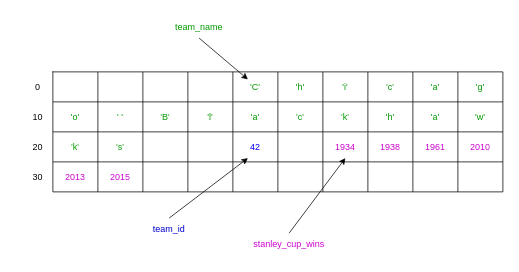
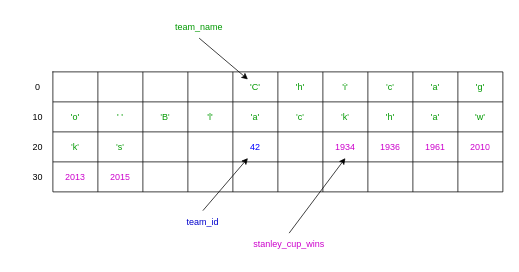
(390, 147) -> (390, 147)
(169, 229) -> (203, 222)
